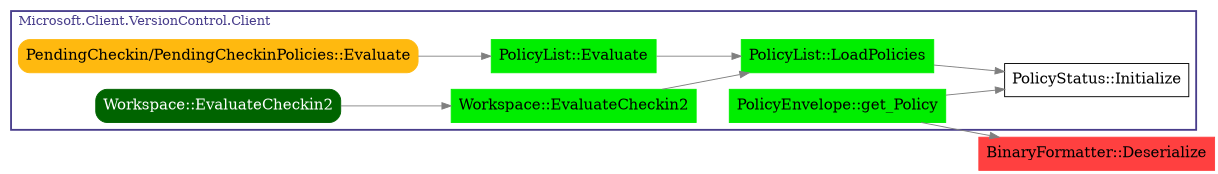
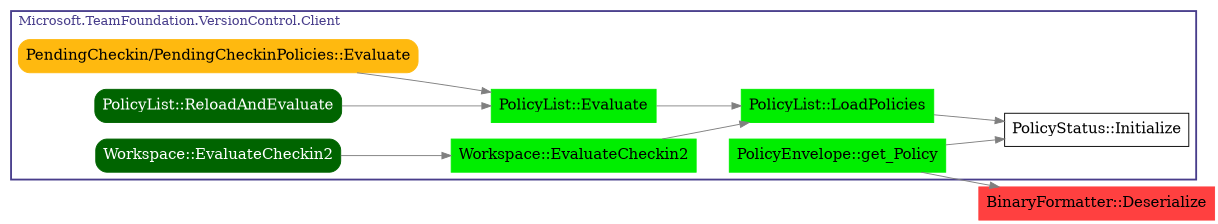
(145, 22) -> (180, 22)
none -> (218, 106)
